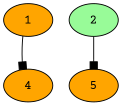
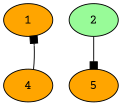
(22, 48) -> (34, 57)
